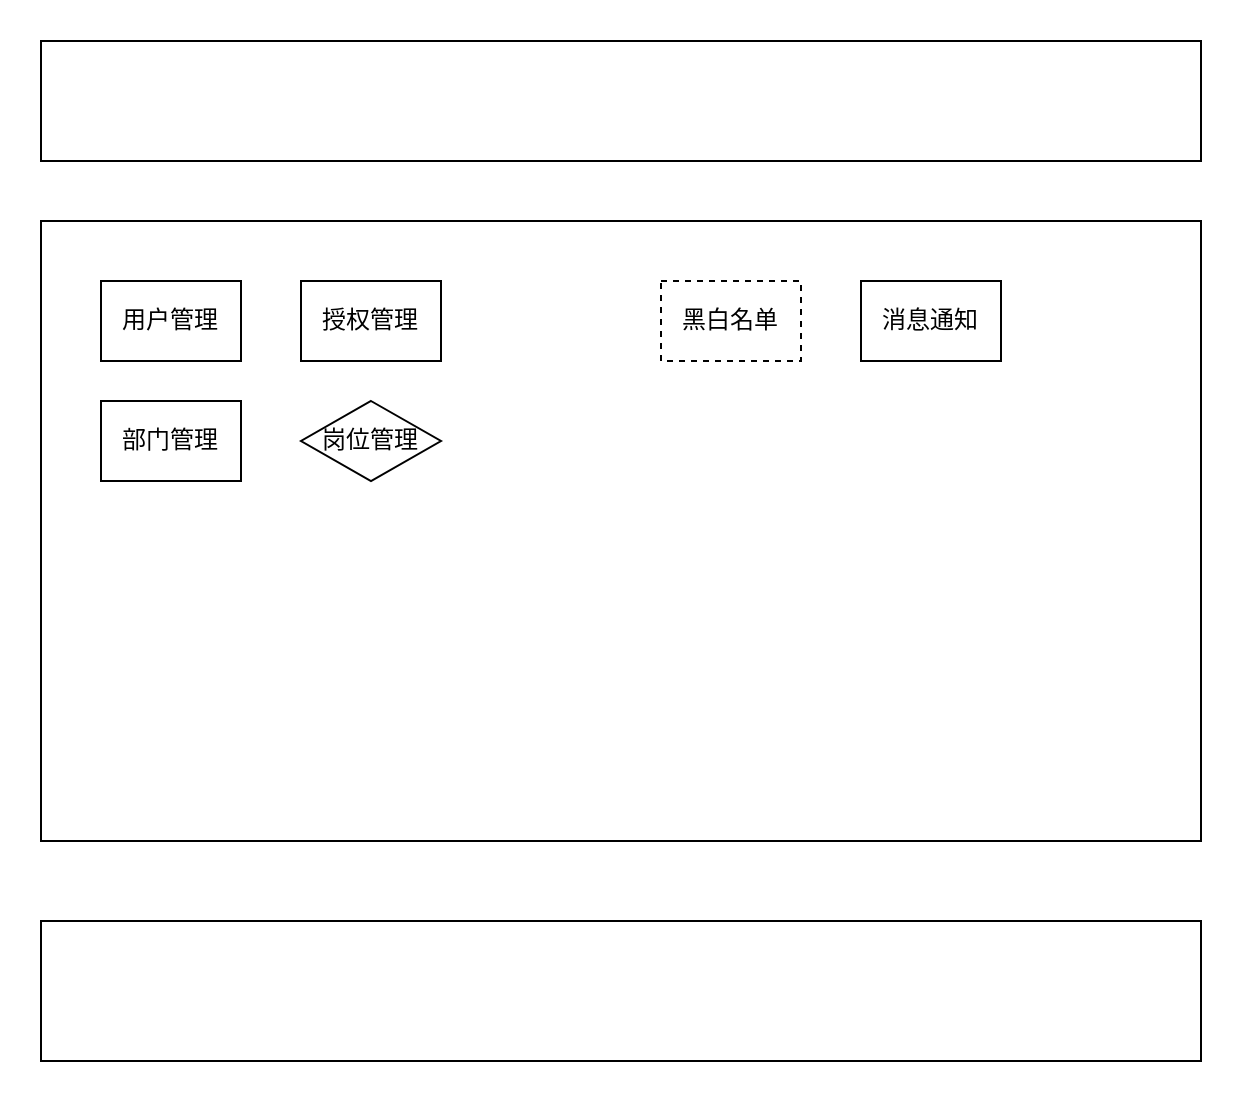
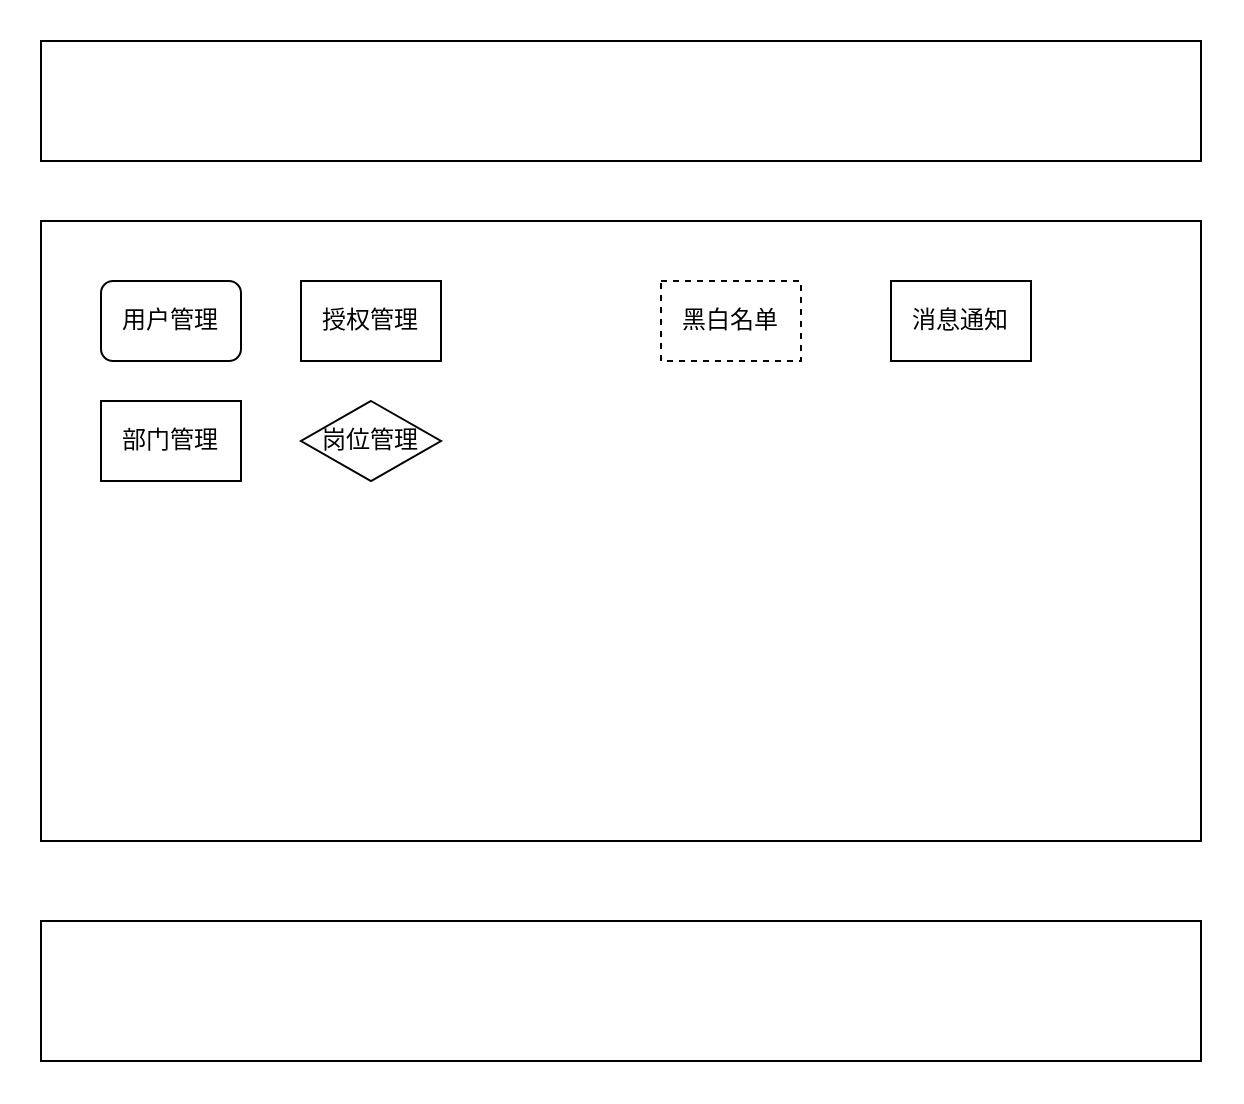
(171, 321) -> (171, 321)
(931, 321) -> (961, 321)
